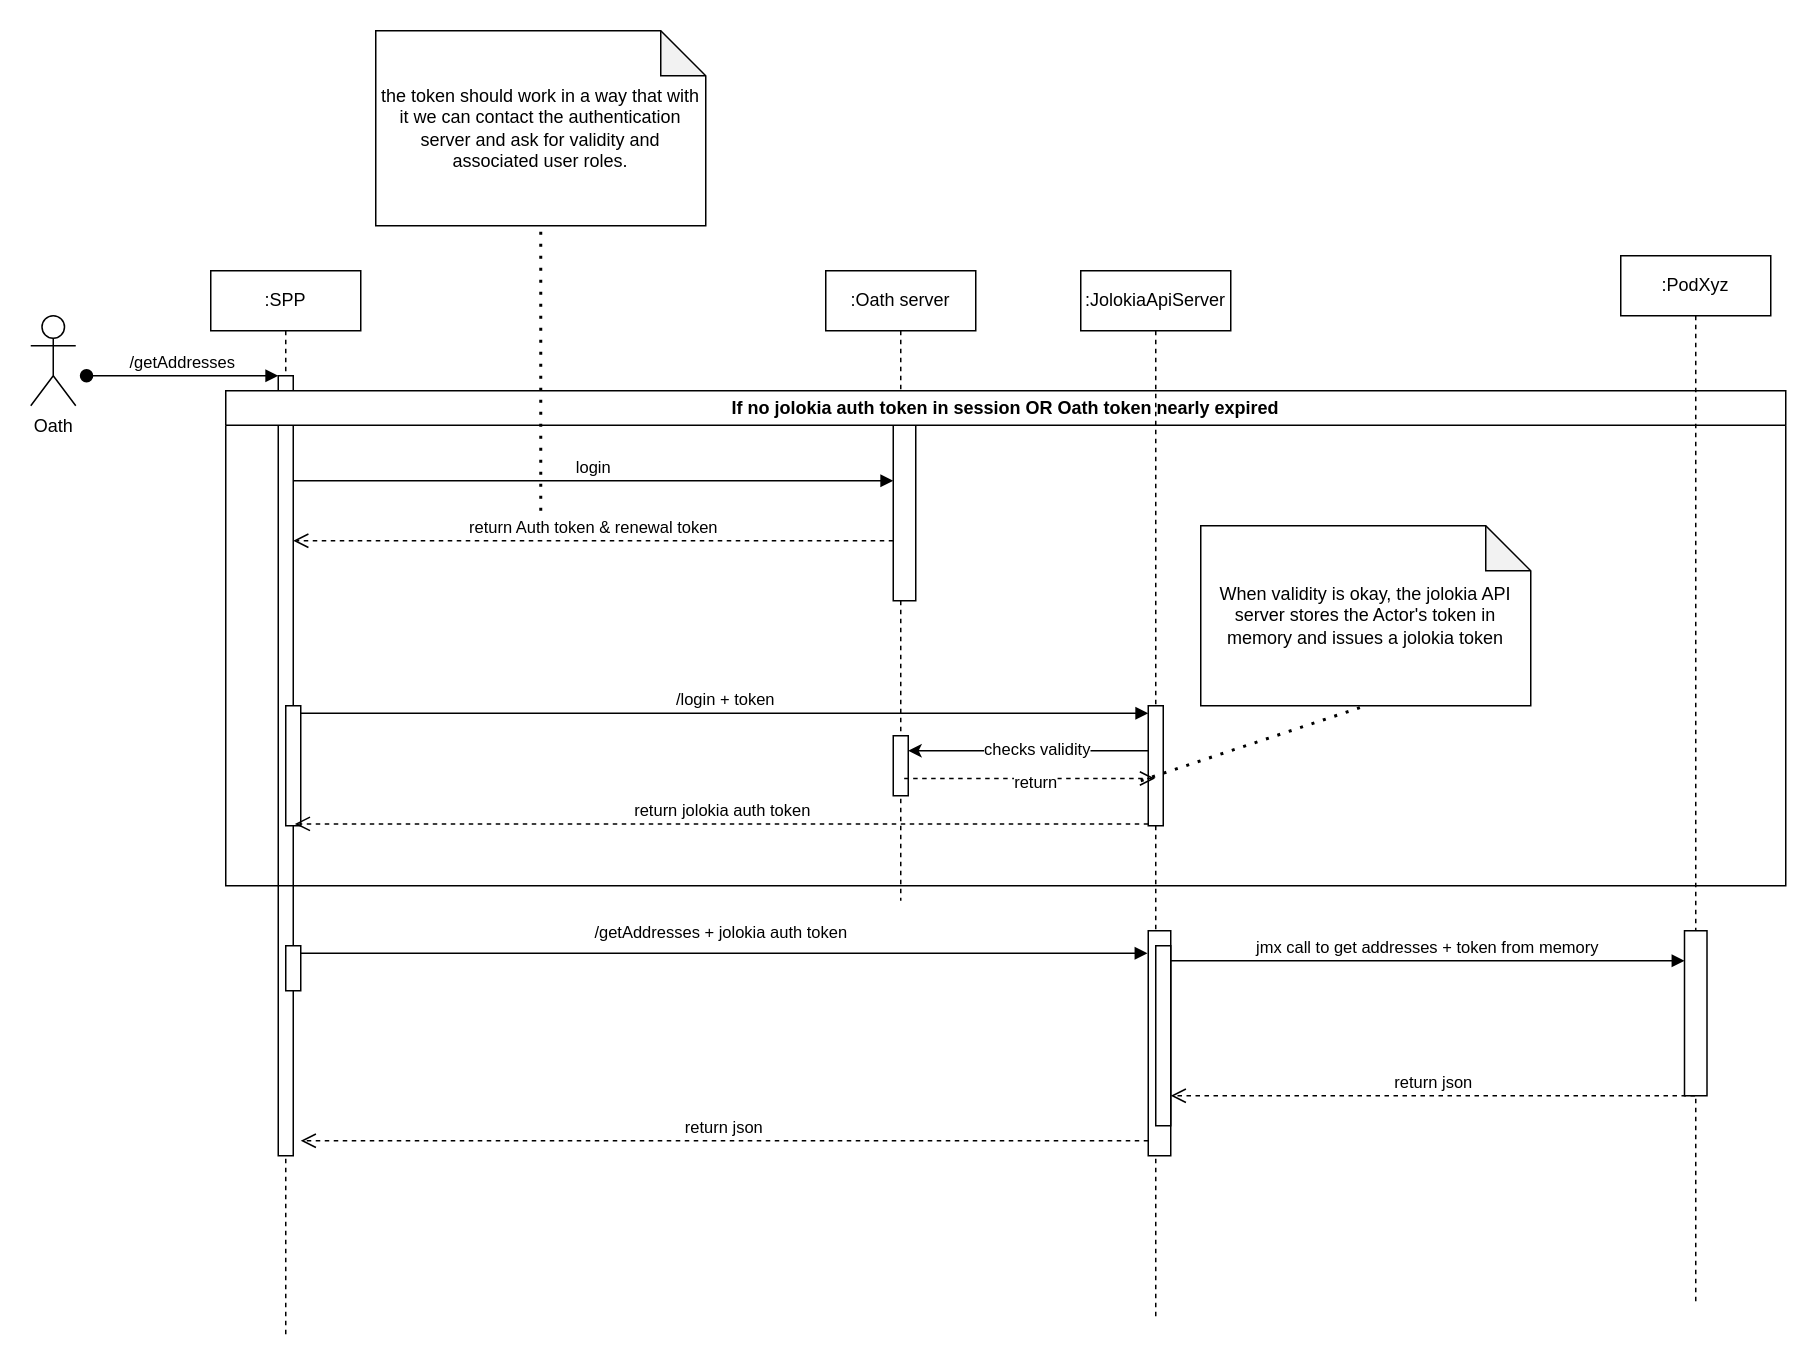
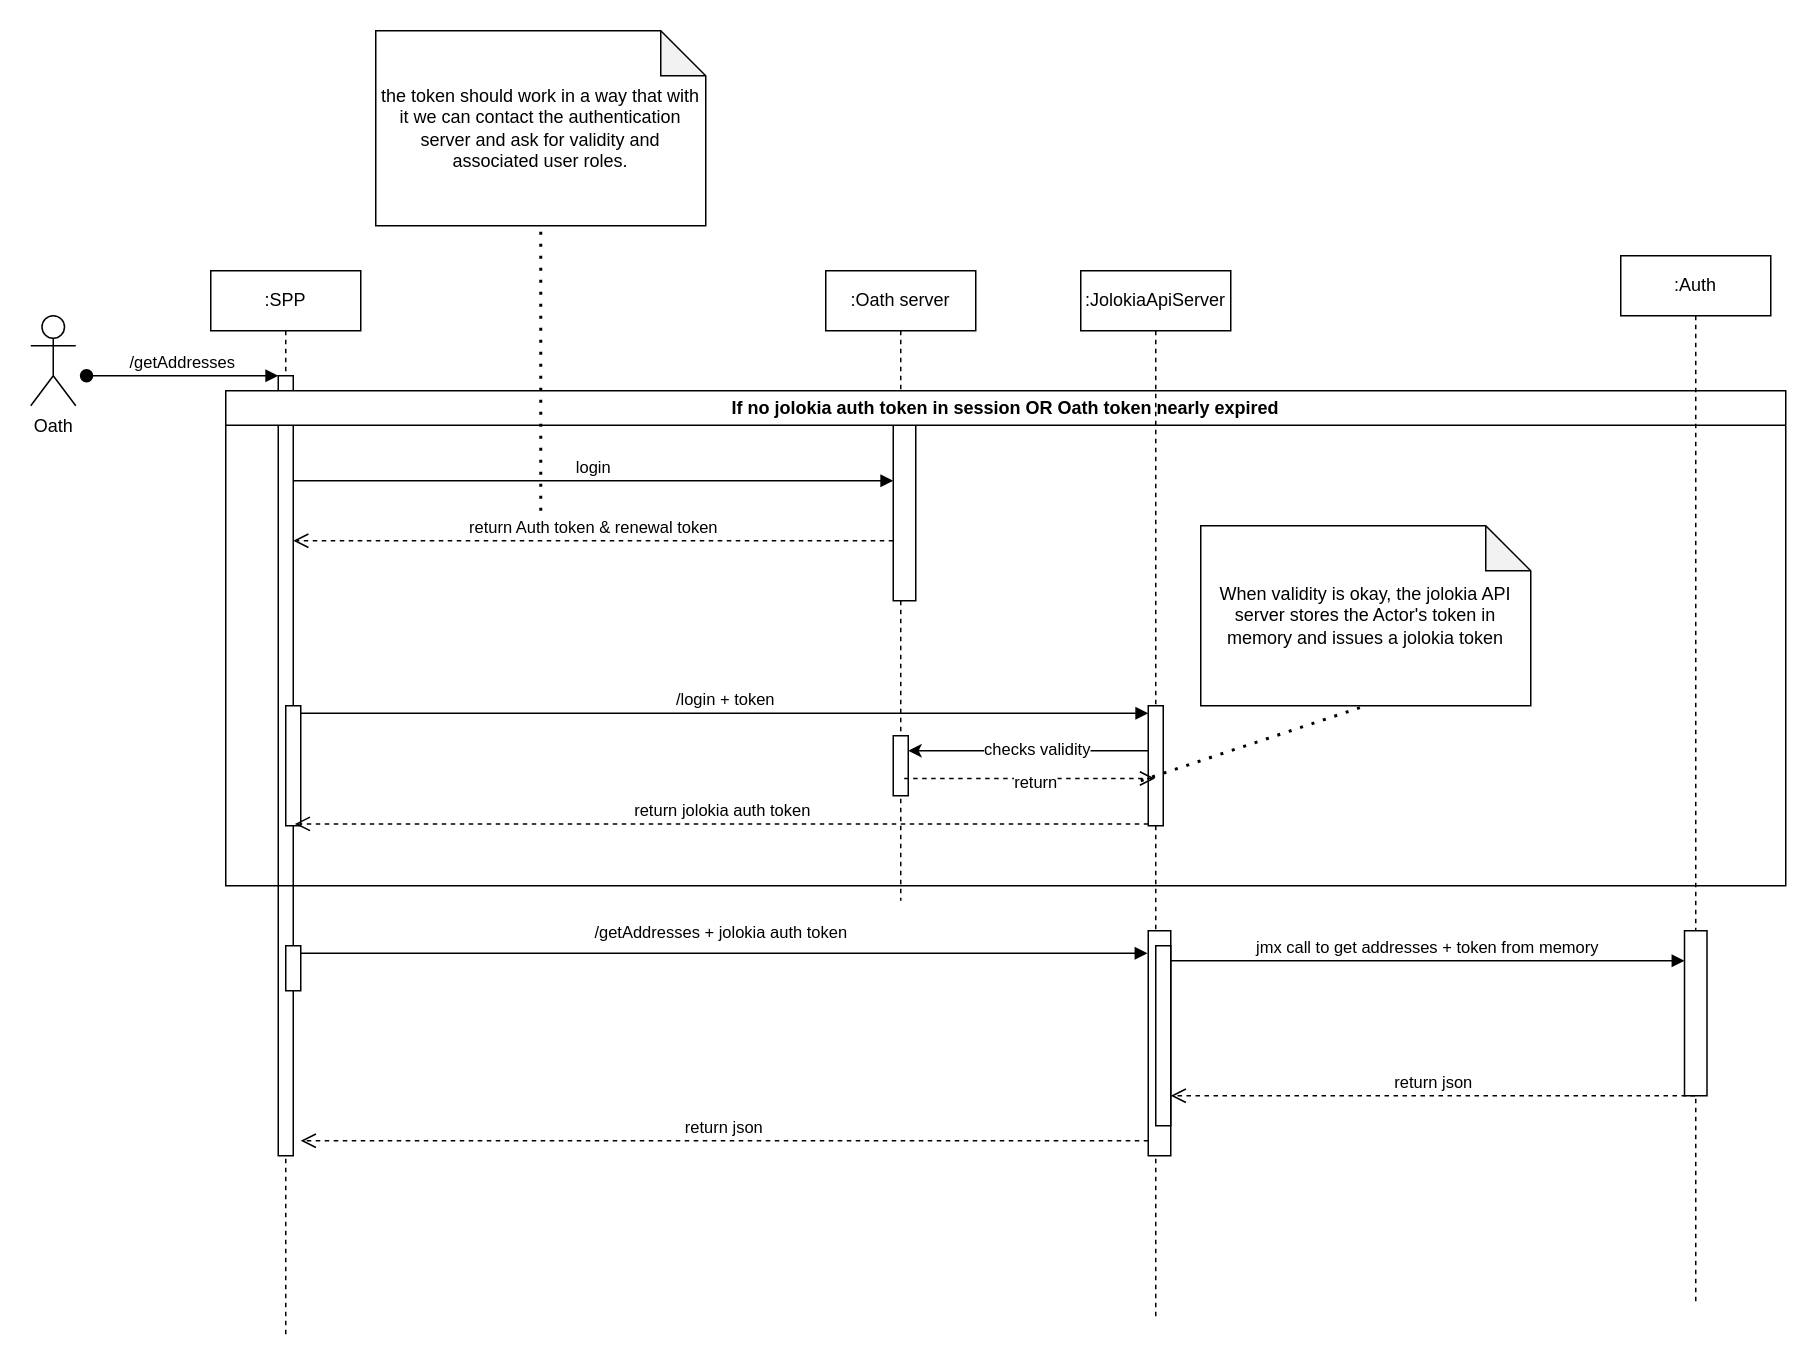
(1696, 286) -> (1696, 286)
